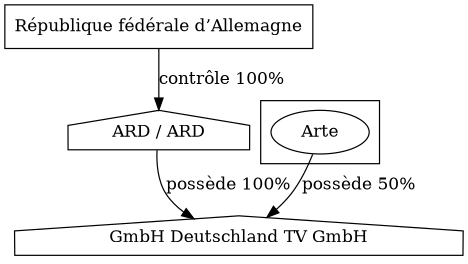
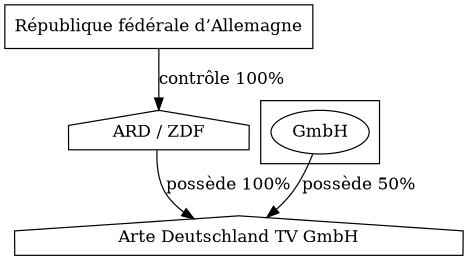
(159, 132) -> (159, 132)
(320, 132) -> (320, 132)
(239, 238) -> (239, 238)
